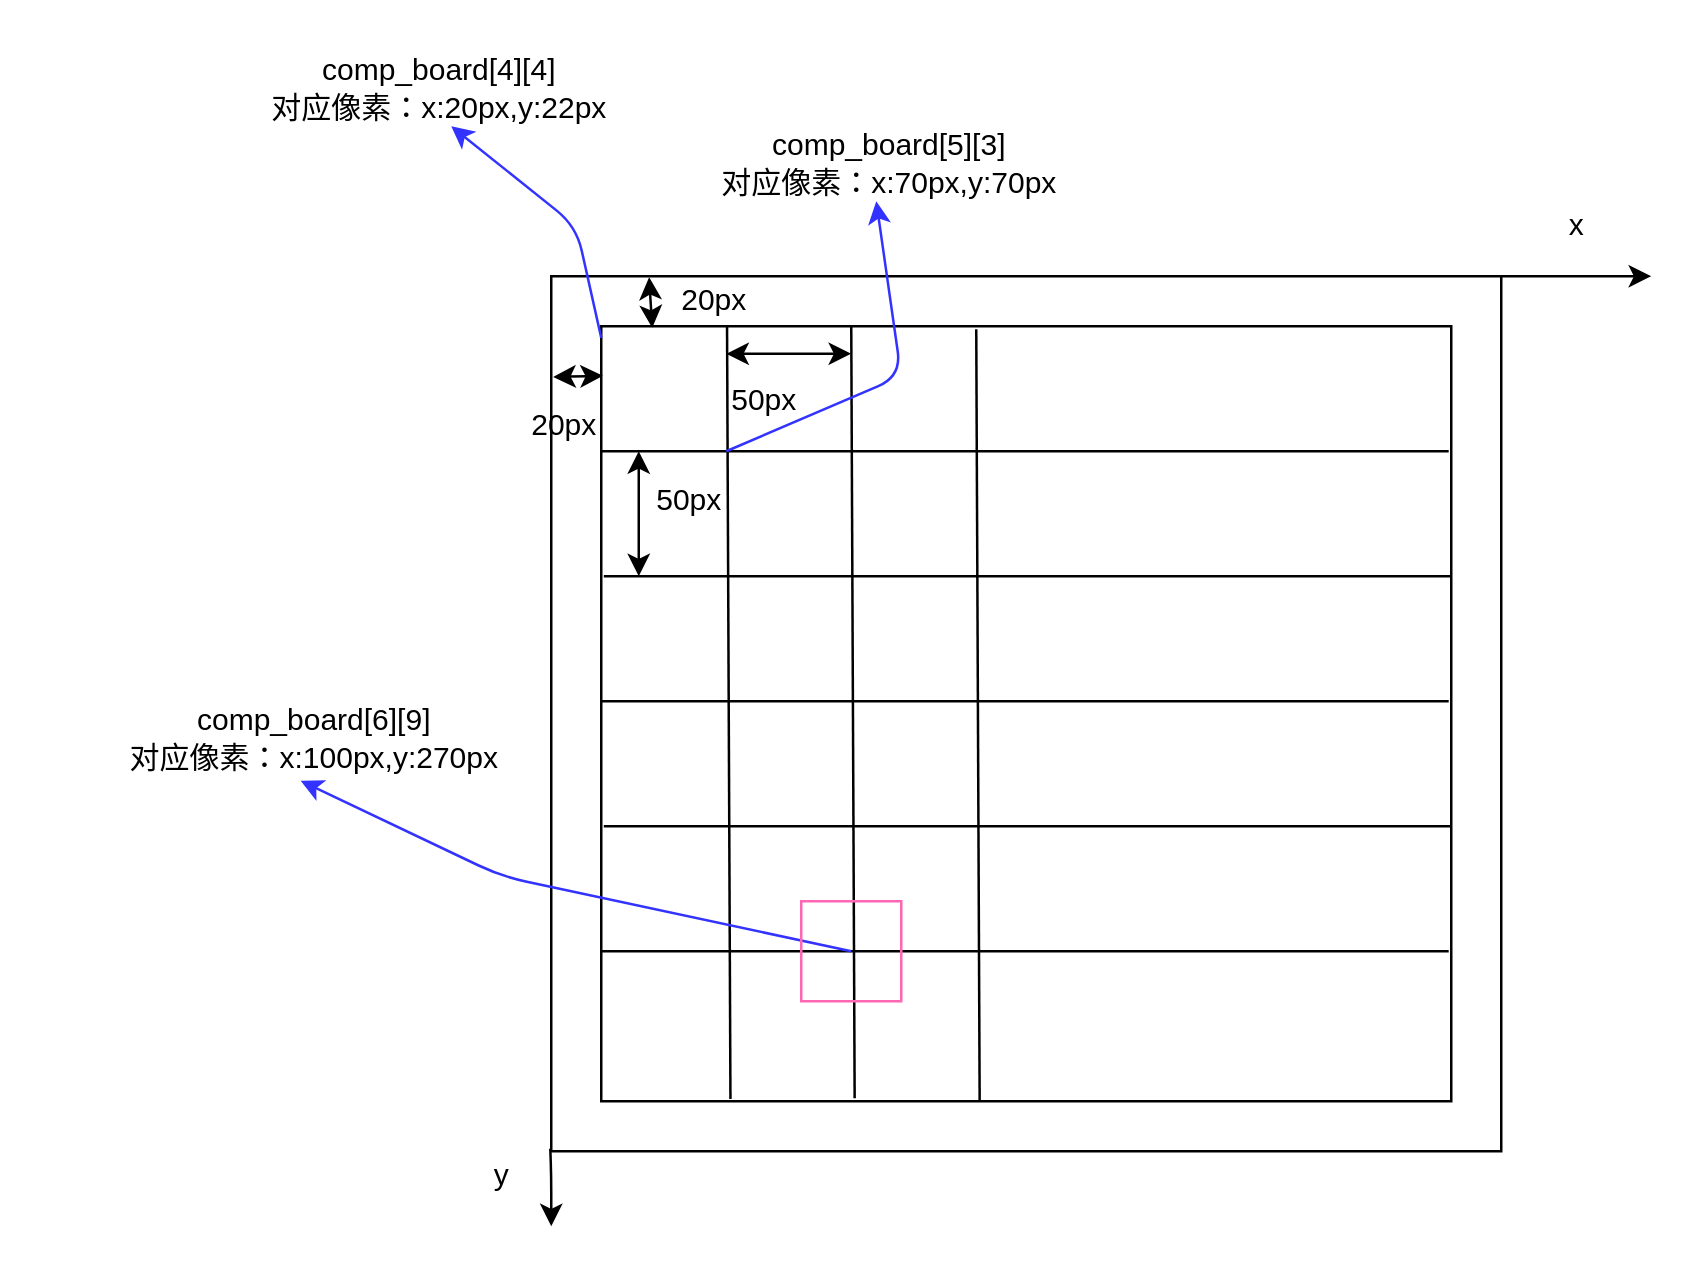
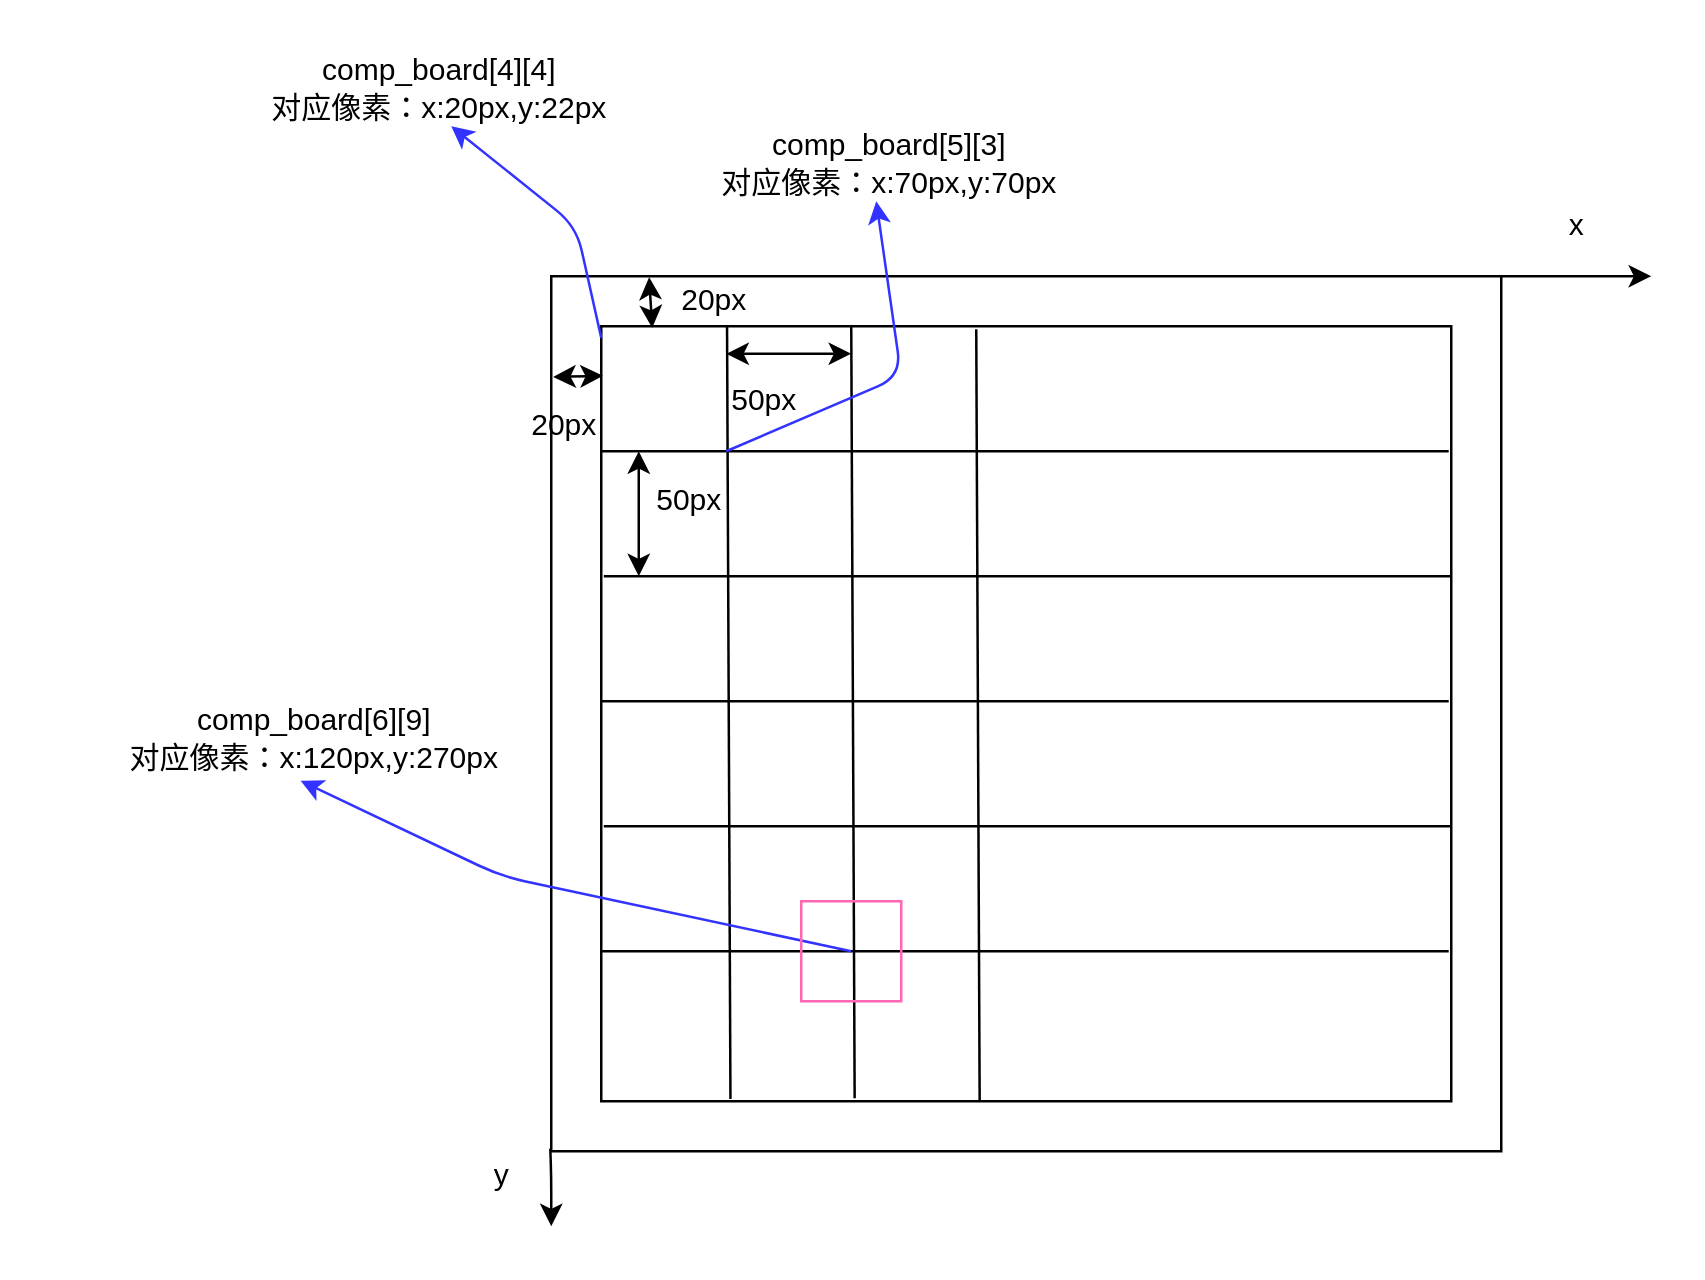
(315, 739) -> (315, 739)
